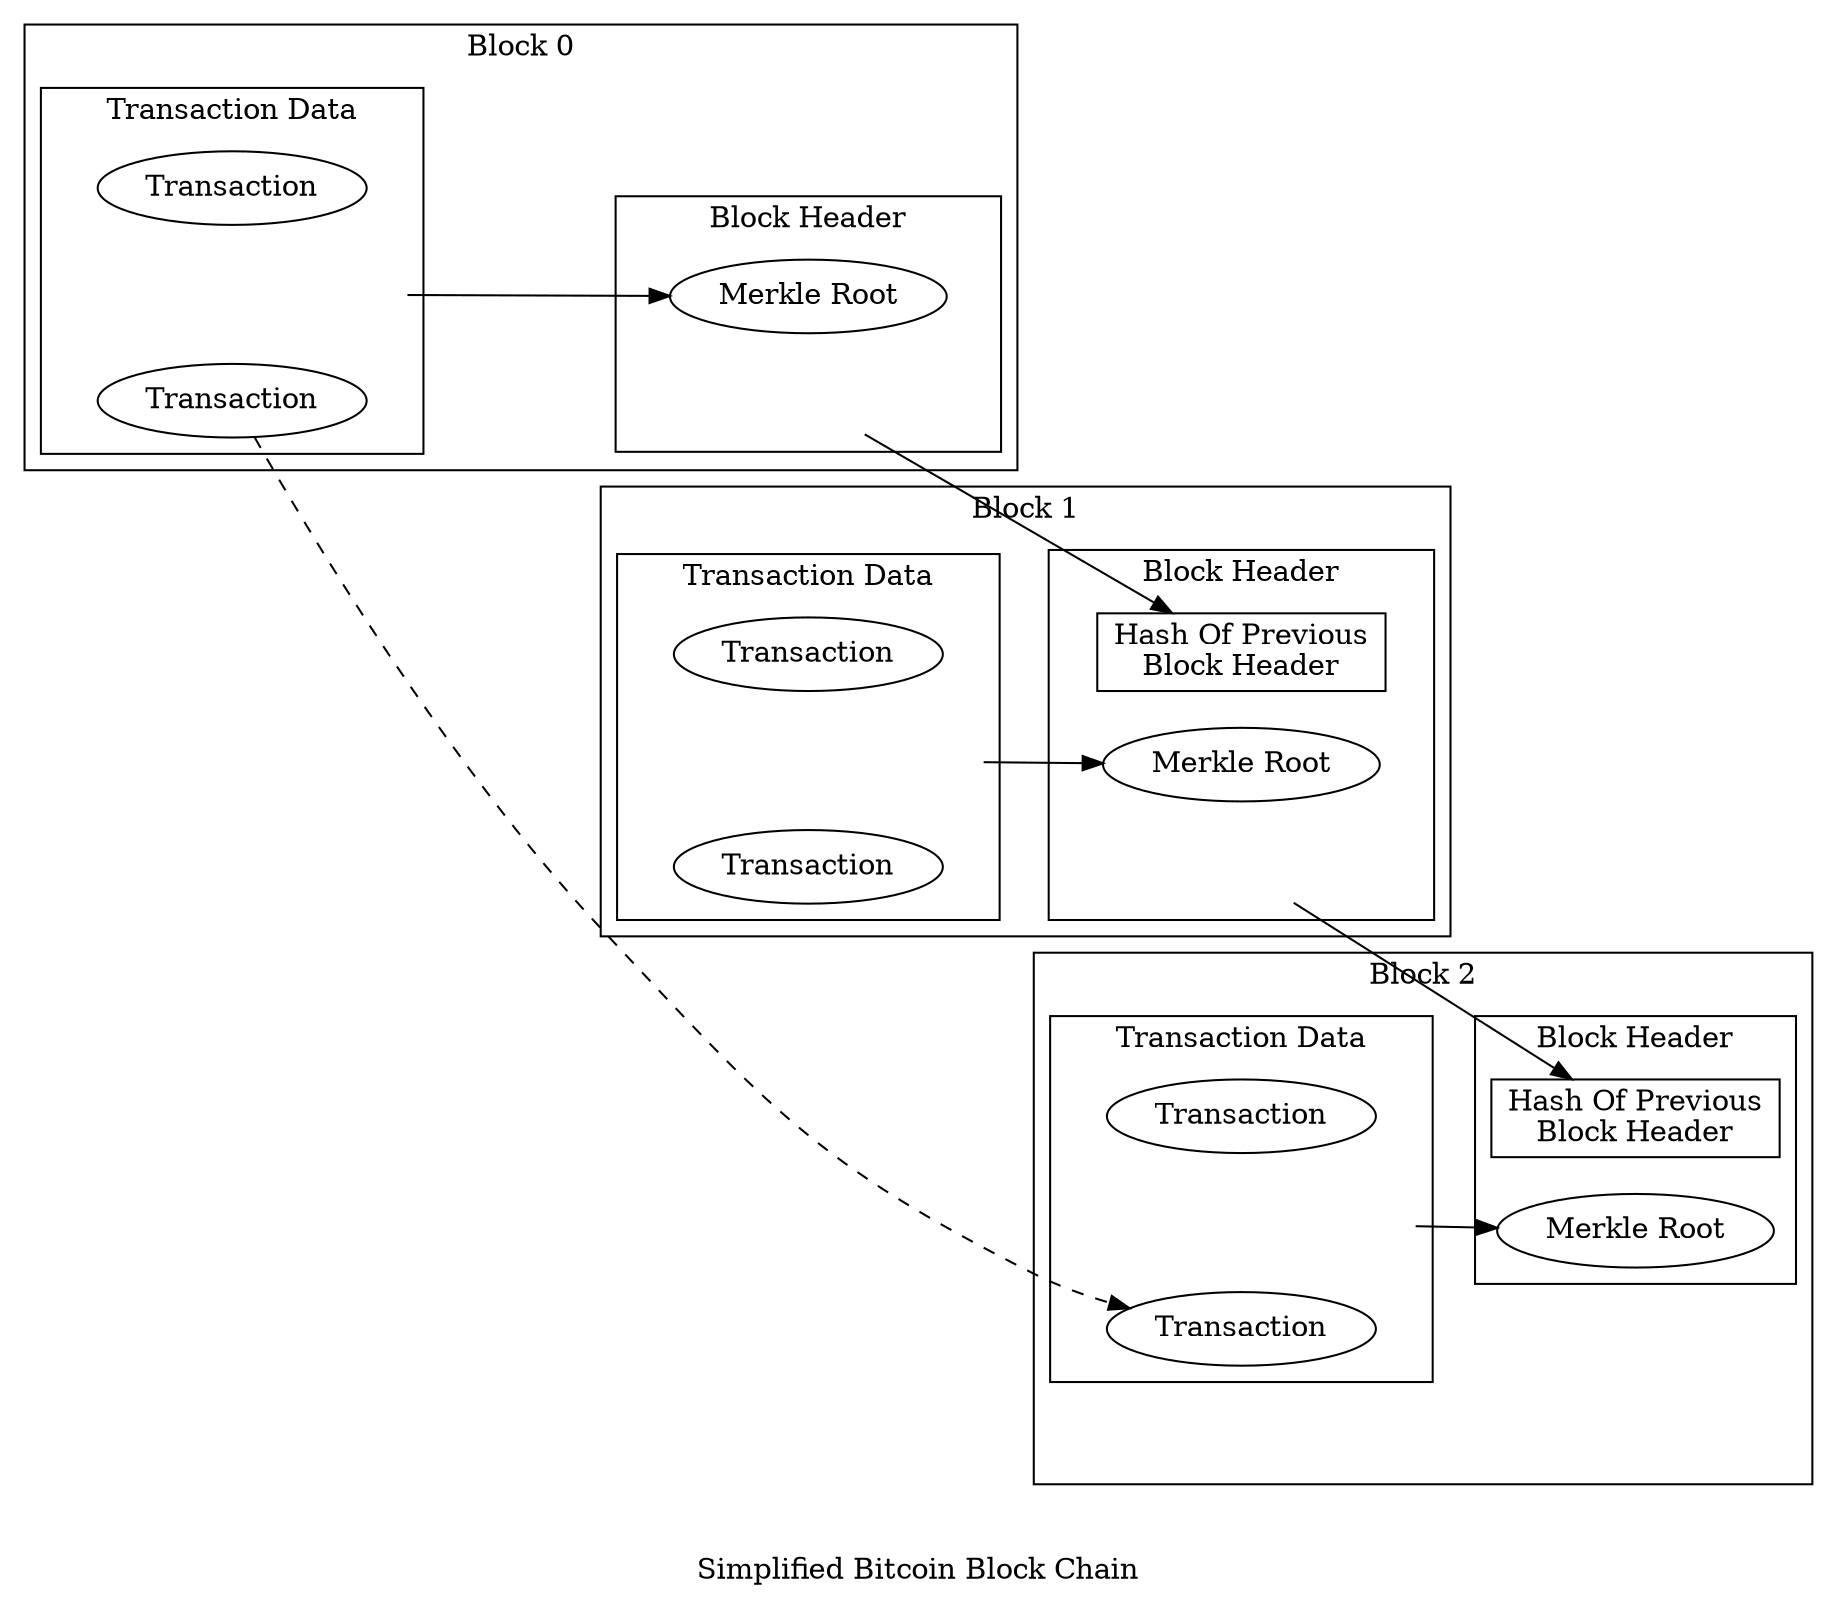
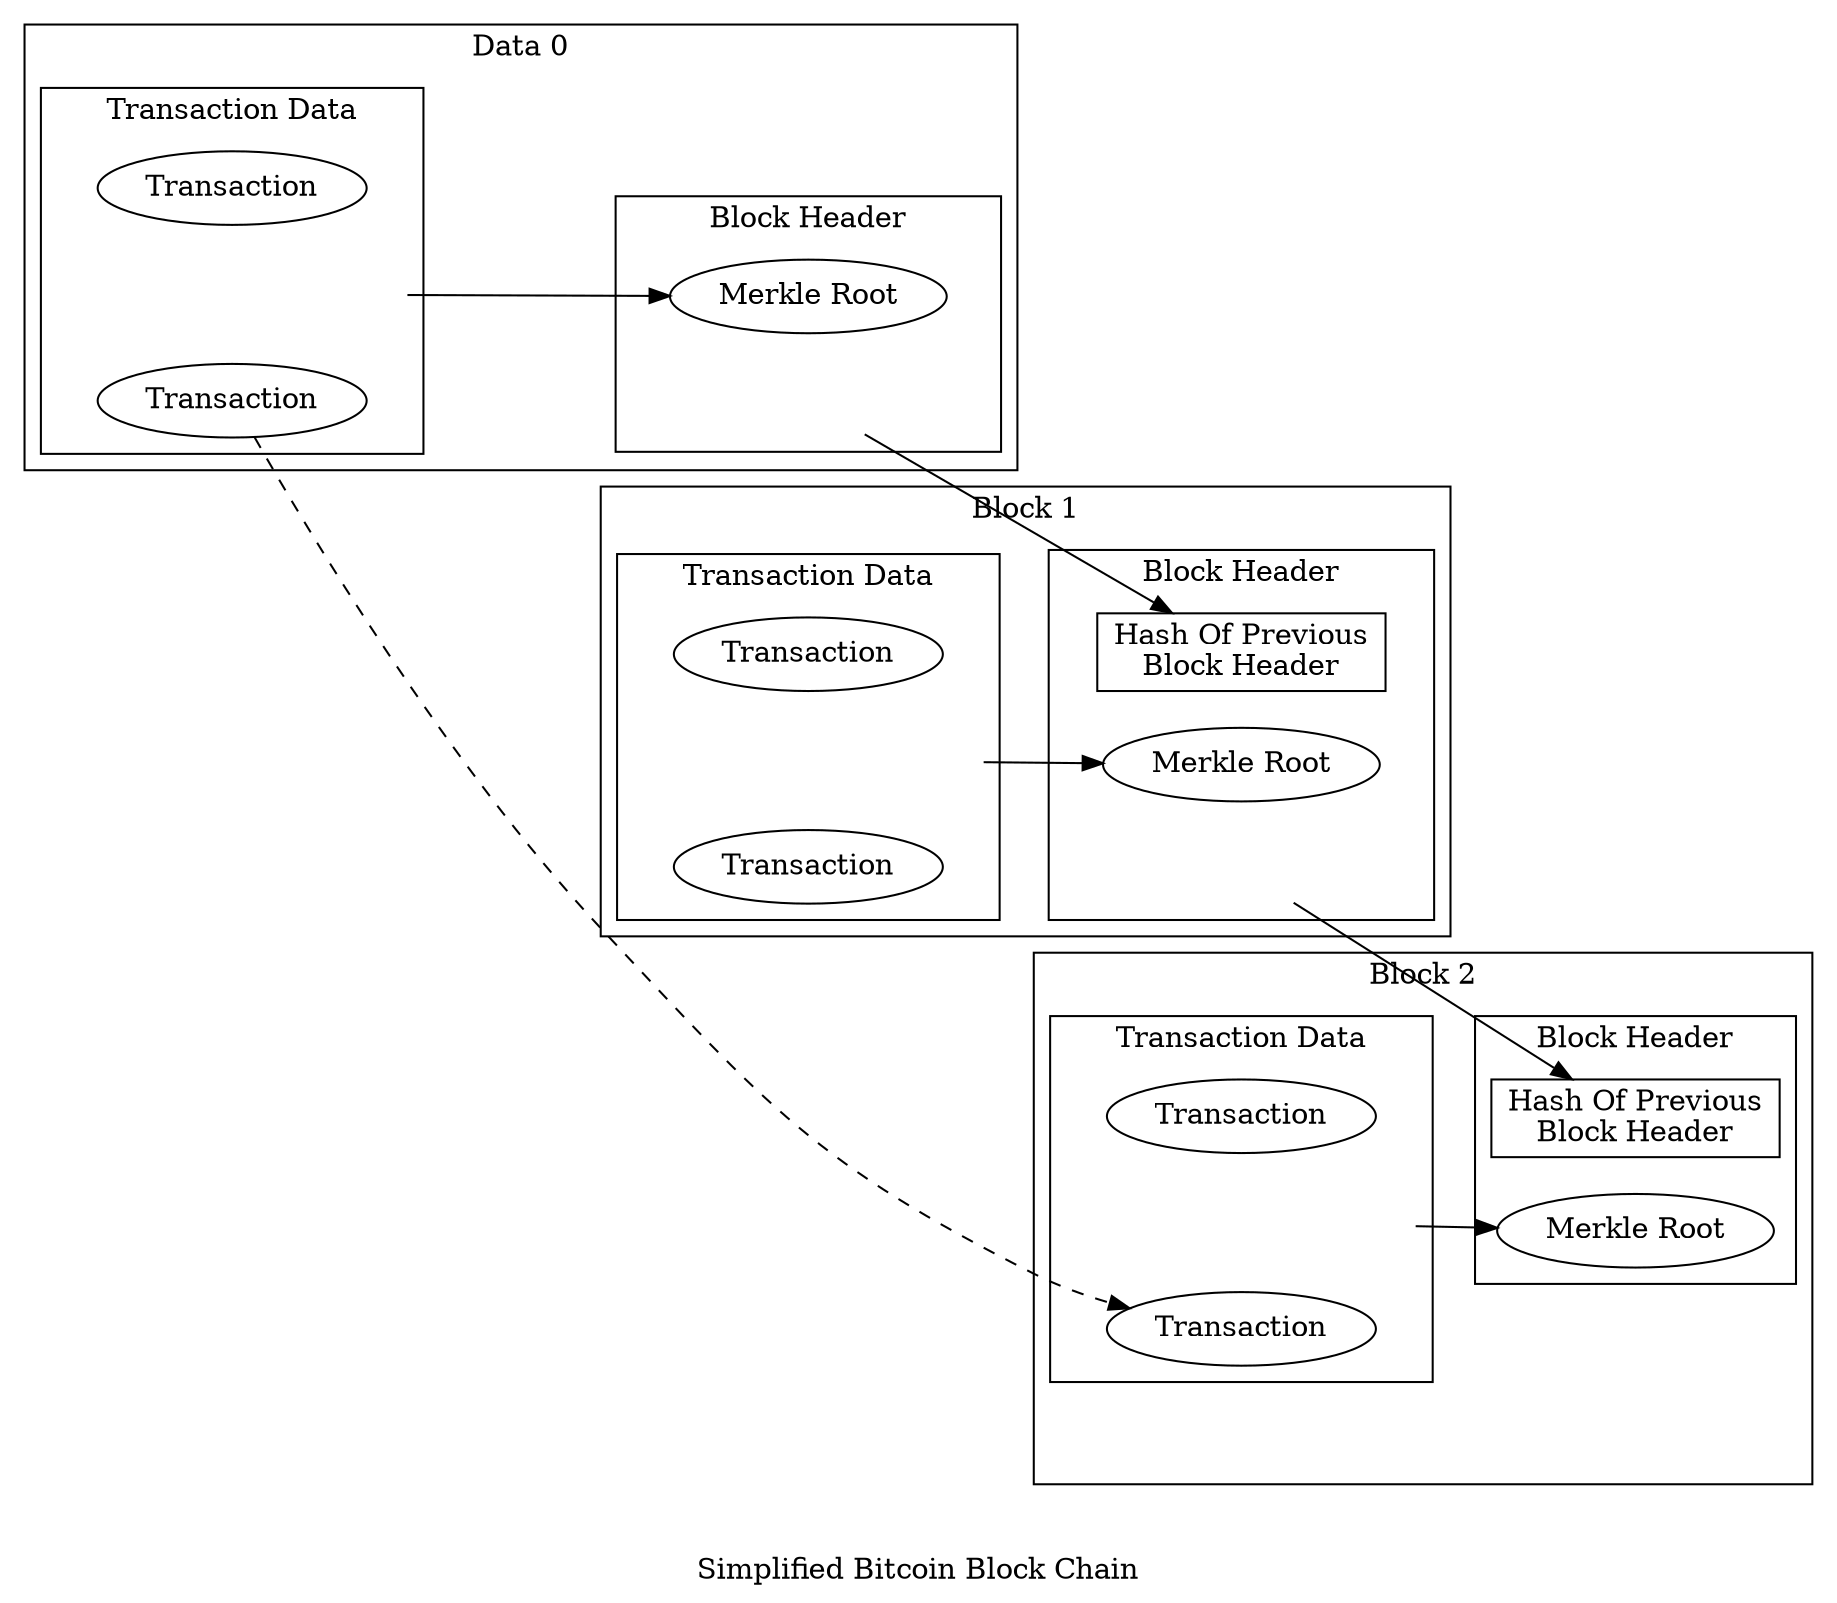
(521, 48) -> (521, 48)
